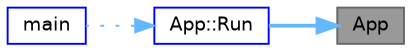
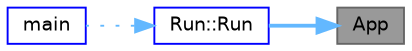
(212, 26) -> (212, 26)
